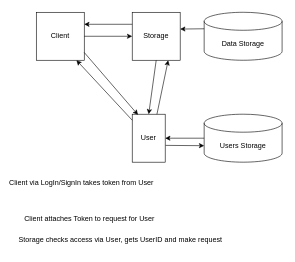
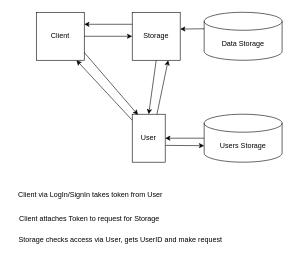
(81, 183) -> (90, 195)
(91, 219) -> (91, 219)
